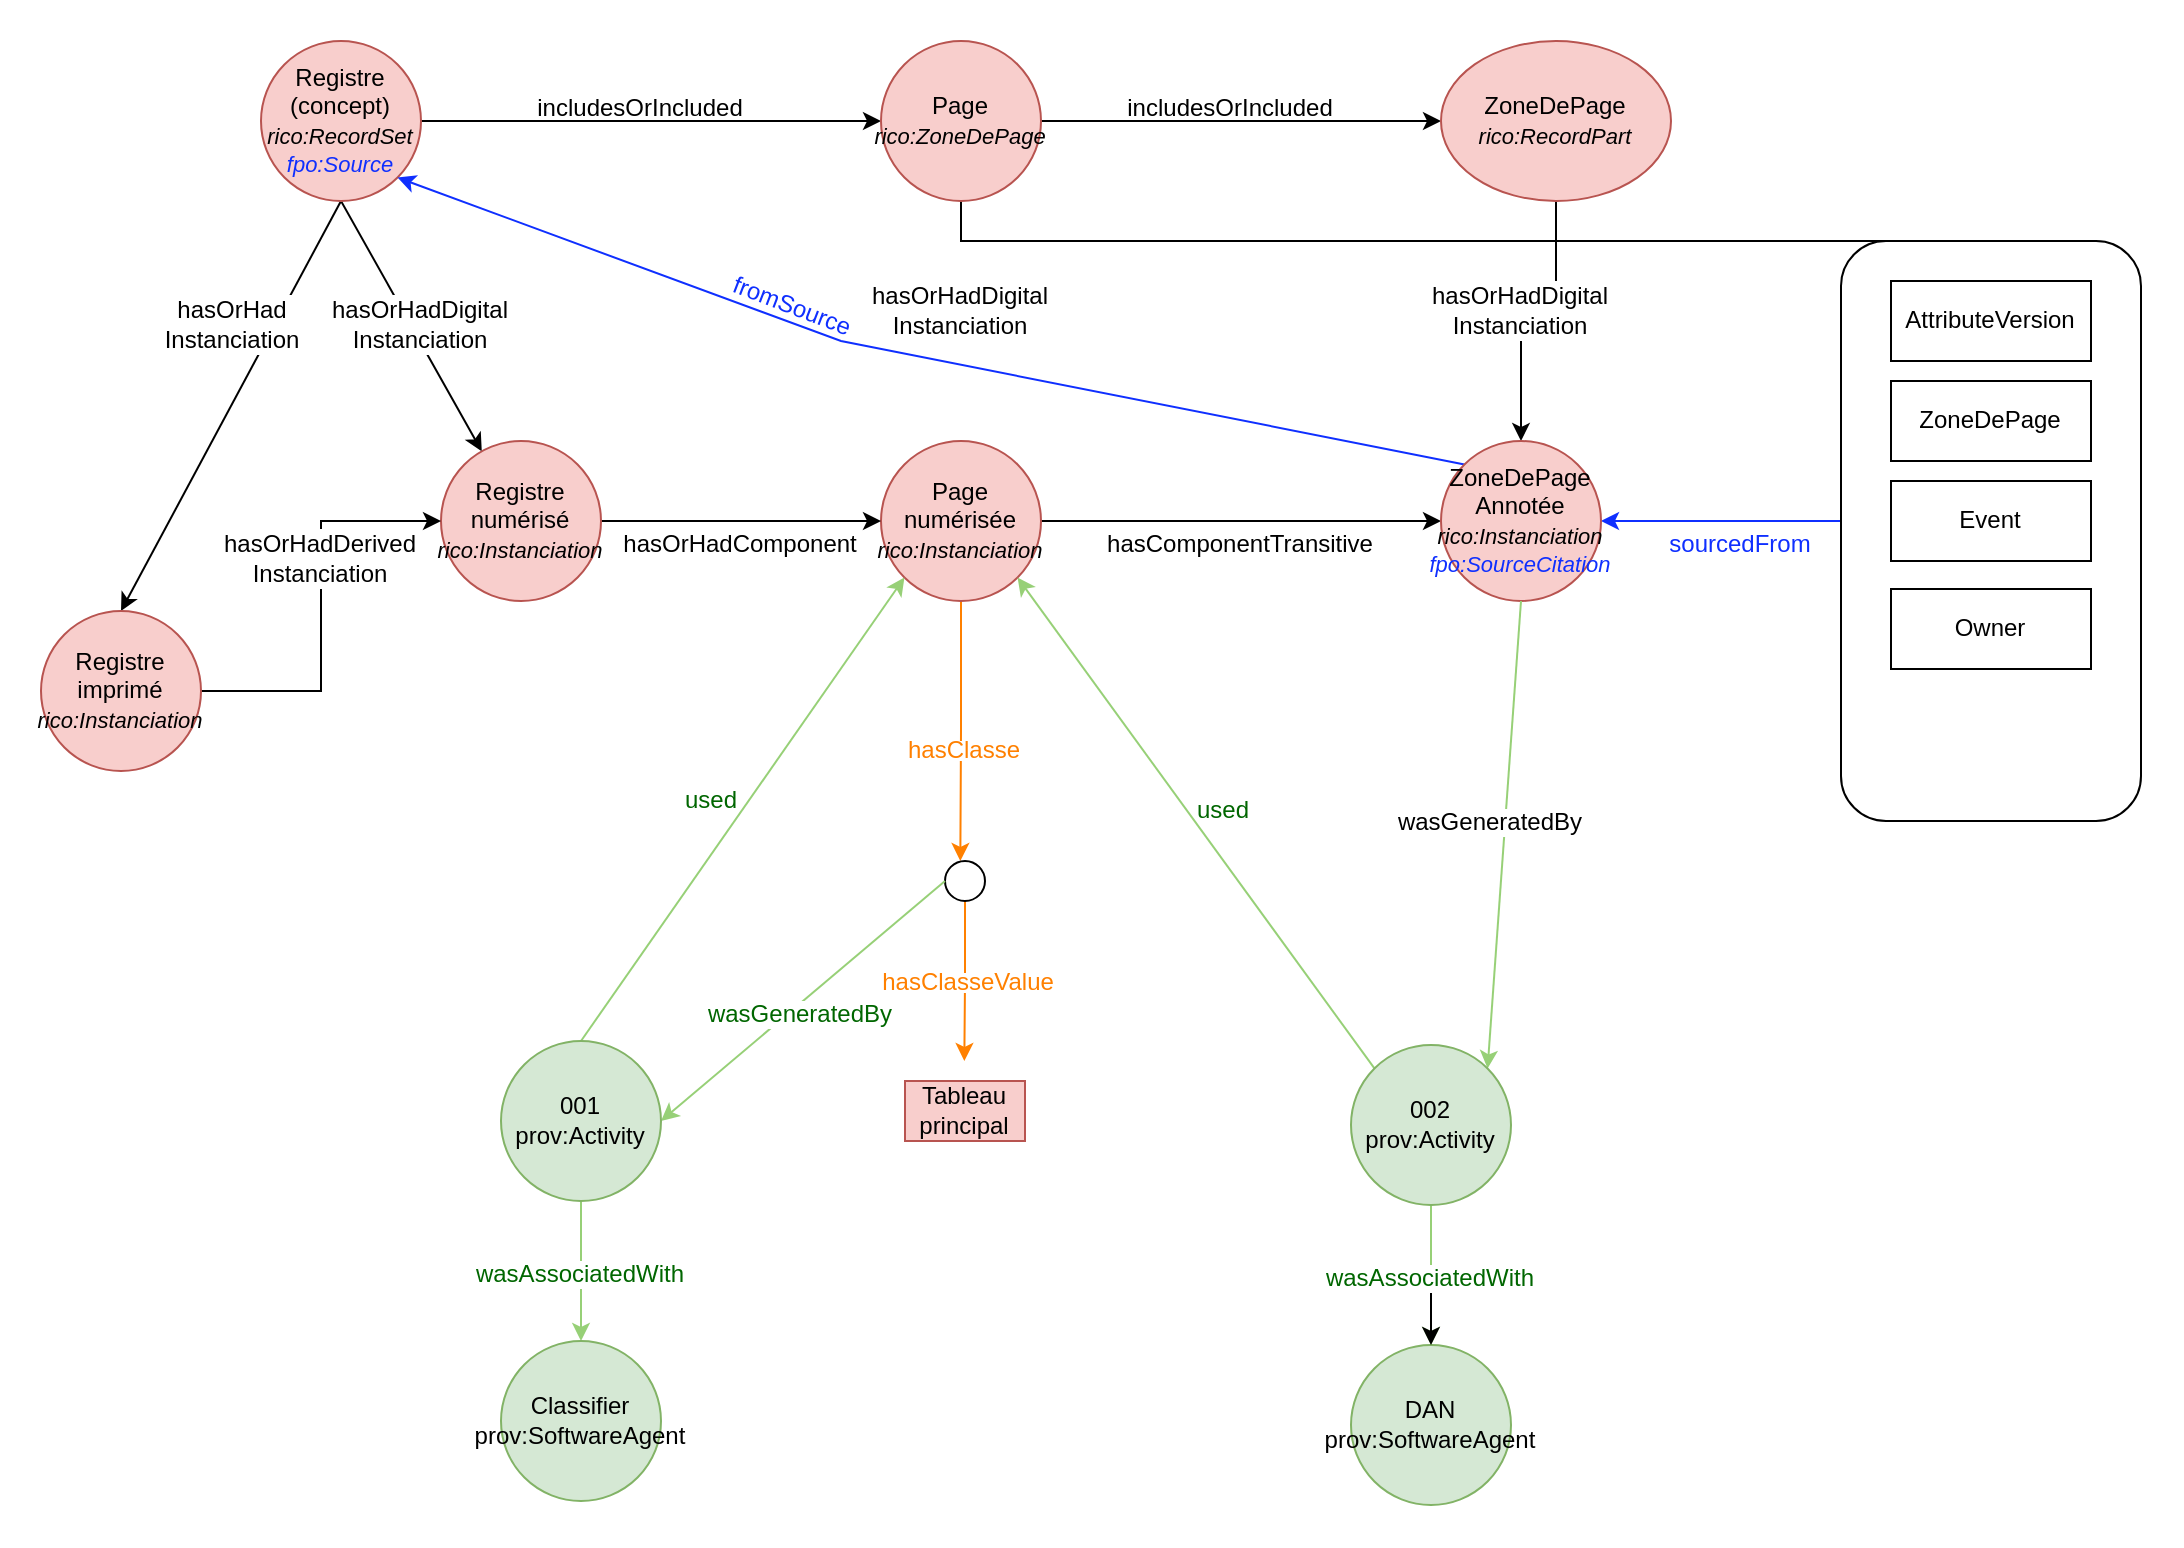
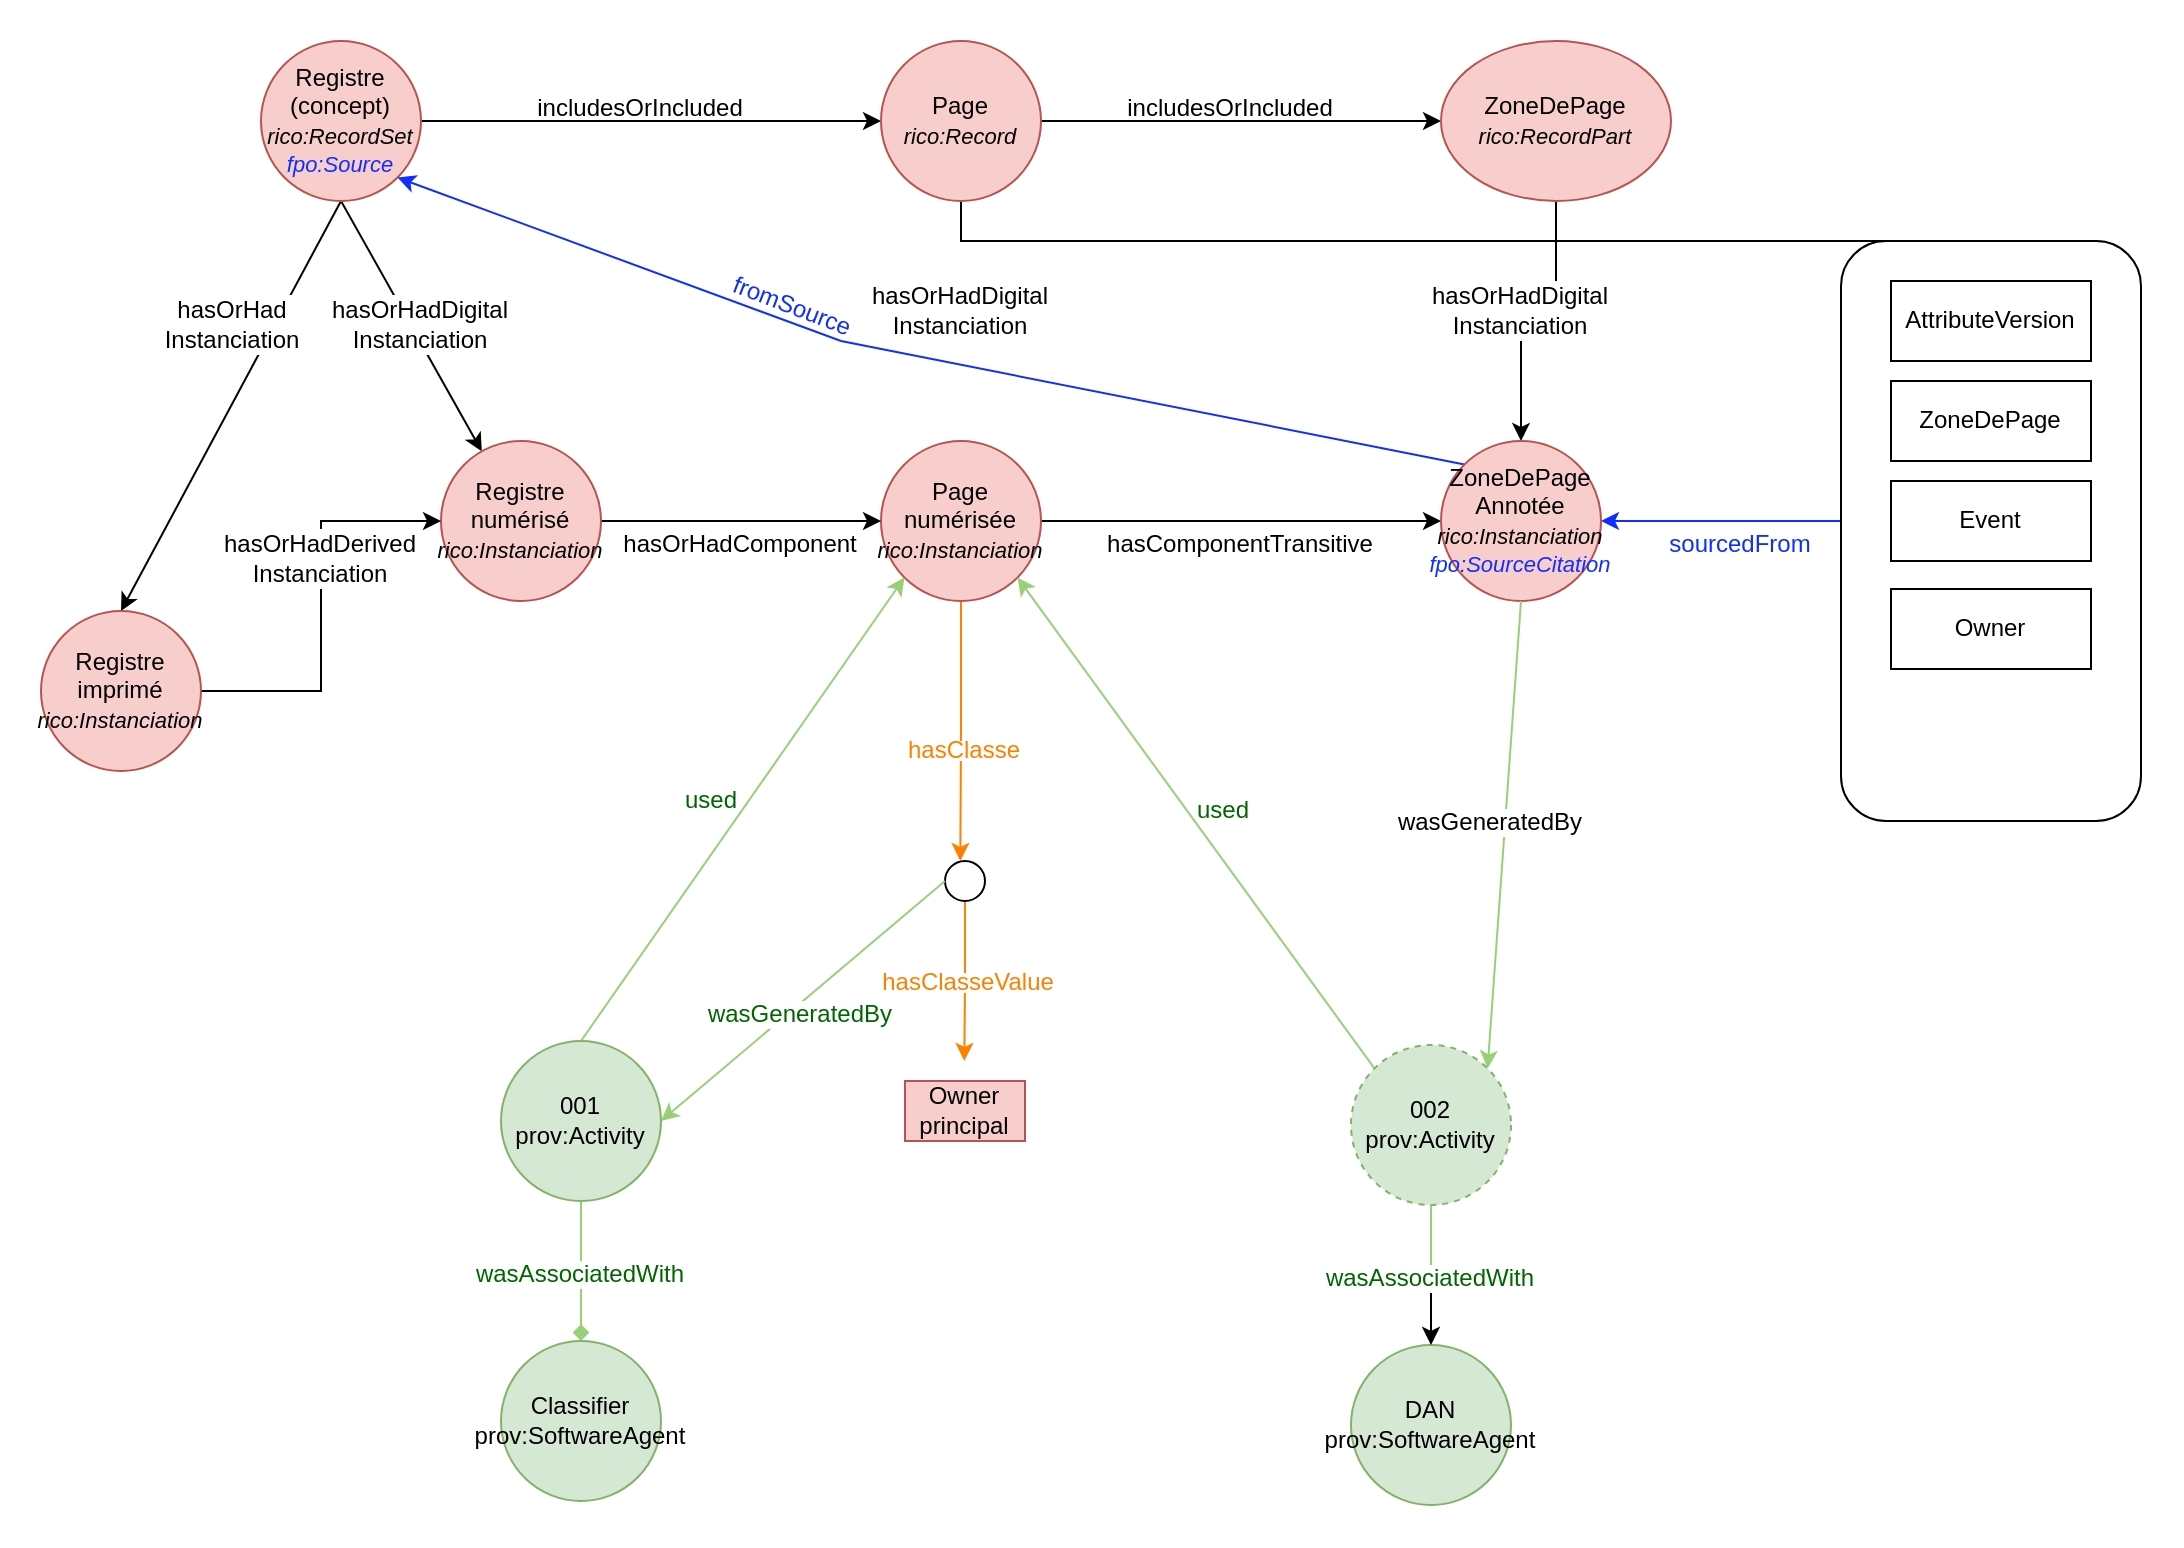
(961, 121) -> (961, 121)
(965, 1111) -> (965, 1111)
(1431, 1125) -> (1431, 1125)
(581, 1326) -> (581, 1325)
